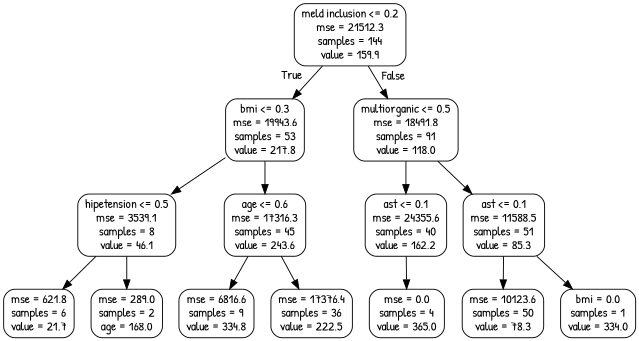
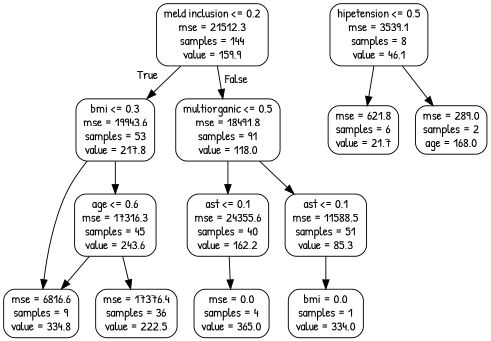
(202, 173) -> (57, 217)
(503, 313) -> none
